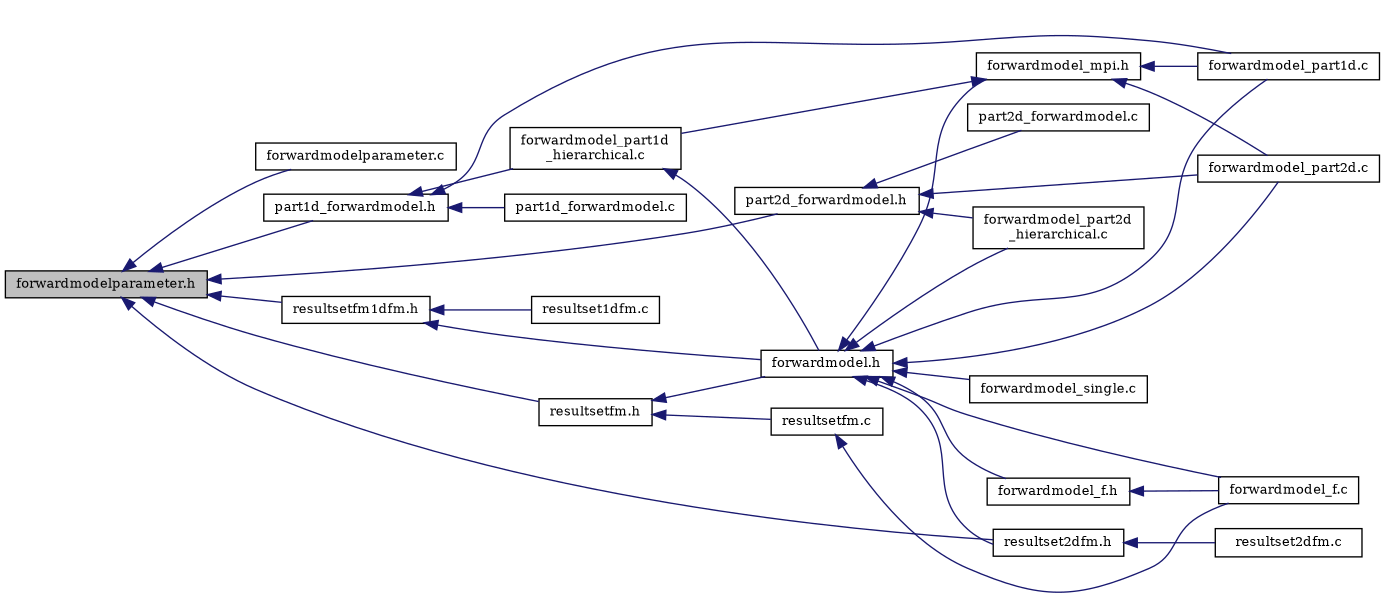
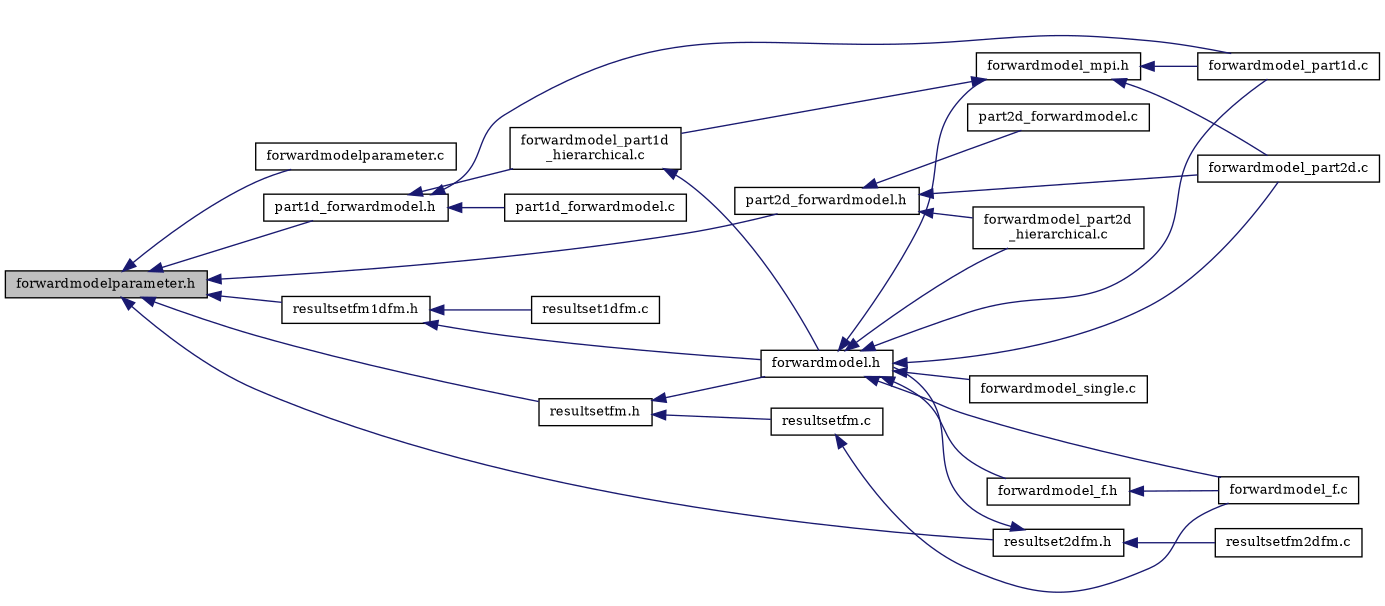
(942, 454) -> (944, 454)
(1289, 543) -> (1289, 543)
